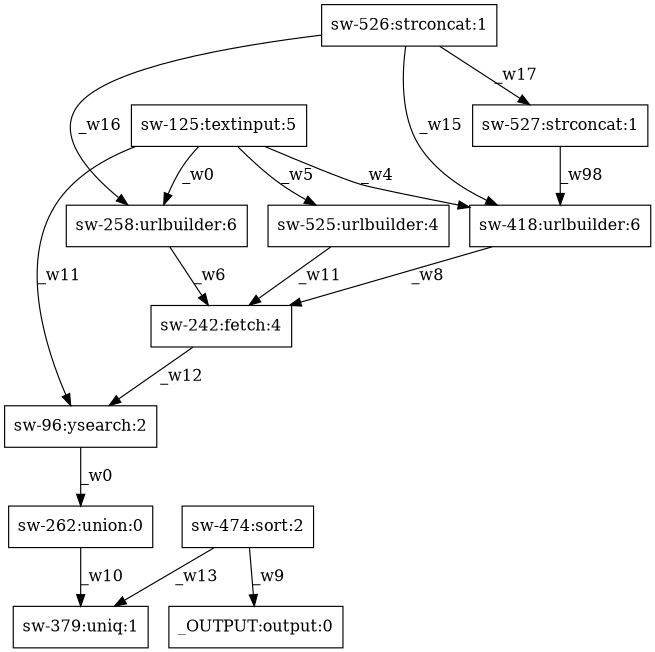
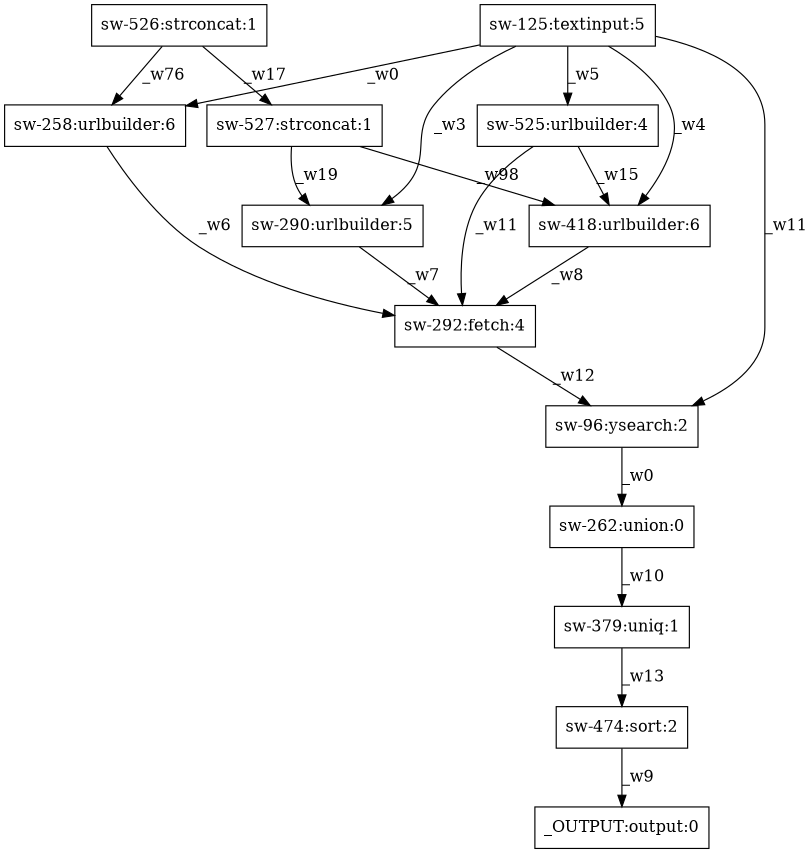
(100, 126) -> (164, 76)
(416, 139) -> (591, 171)
none -> (333, 226)
(221, 326) -> (465, 326)
(169, 574) -> (622, 671)
